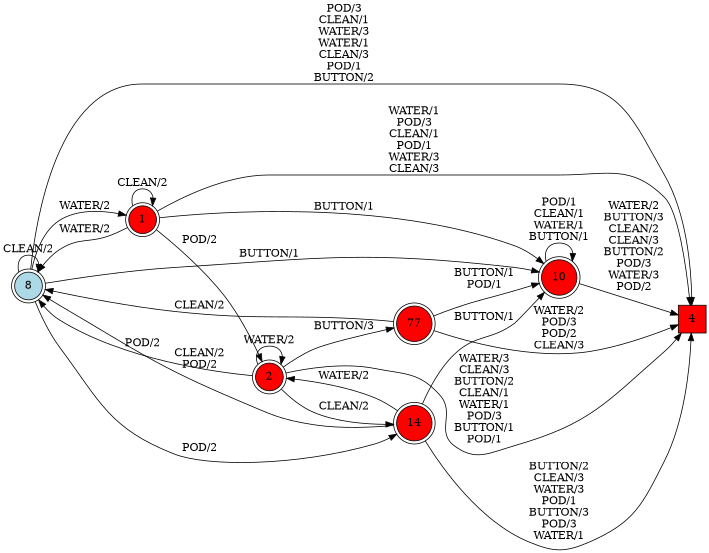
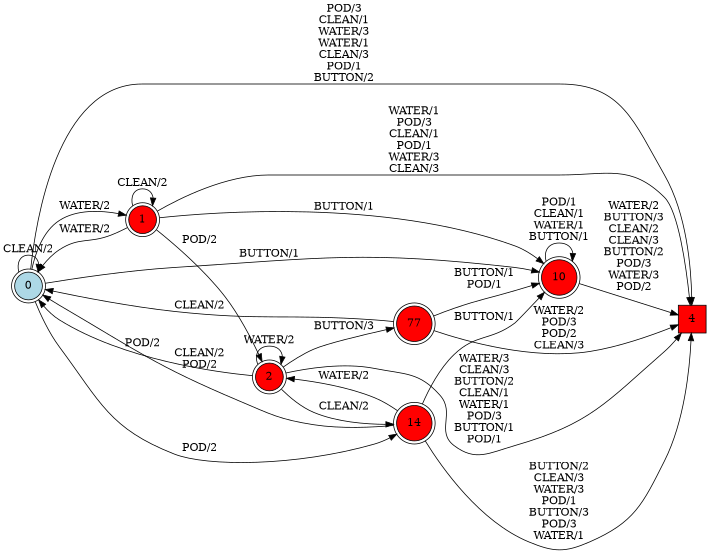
(29, 286) -> (29, 286)
